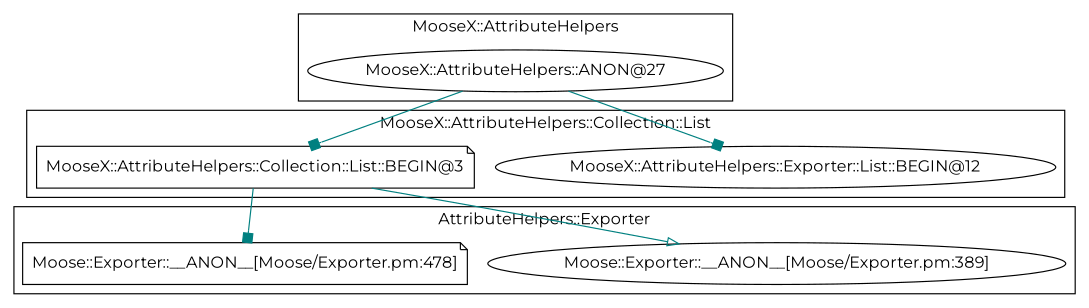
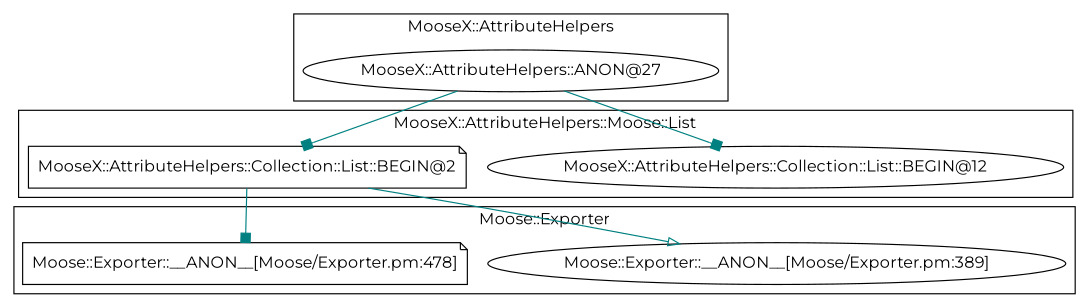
(546, 124) -> (546, 124)
(255, 167) -> (247, 167)
(776, 167) -> (776, 167)
(545, 220) -> (545, 220)
